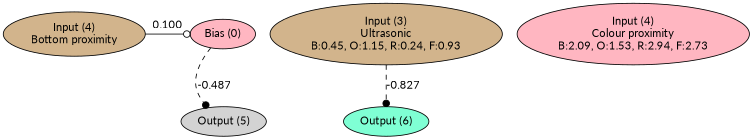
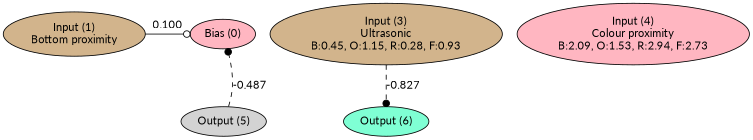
(74, 34) -> (74, 34)
(386, 34) -> (386, 34)
(197, 74) -> (232, 81)
